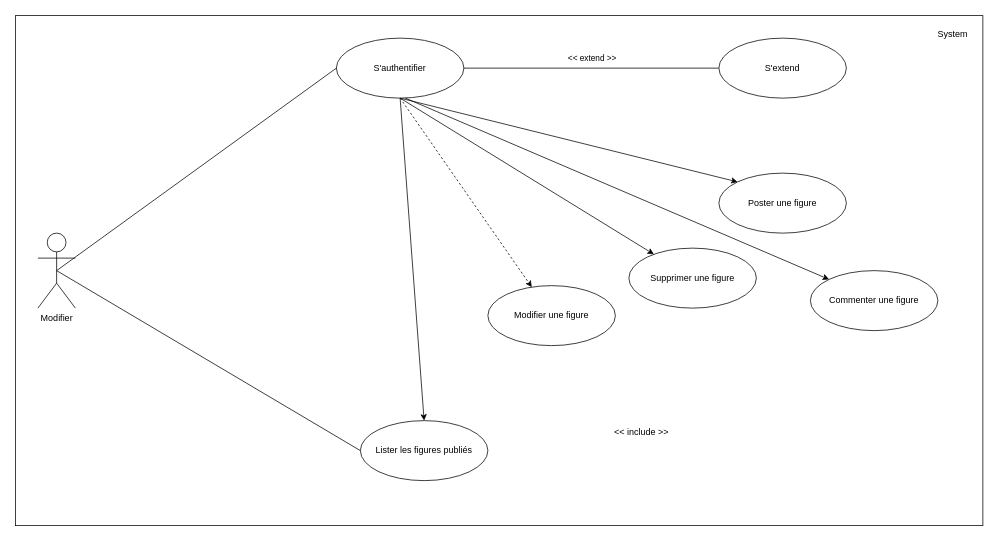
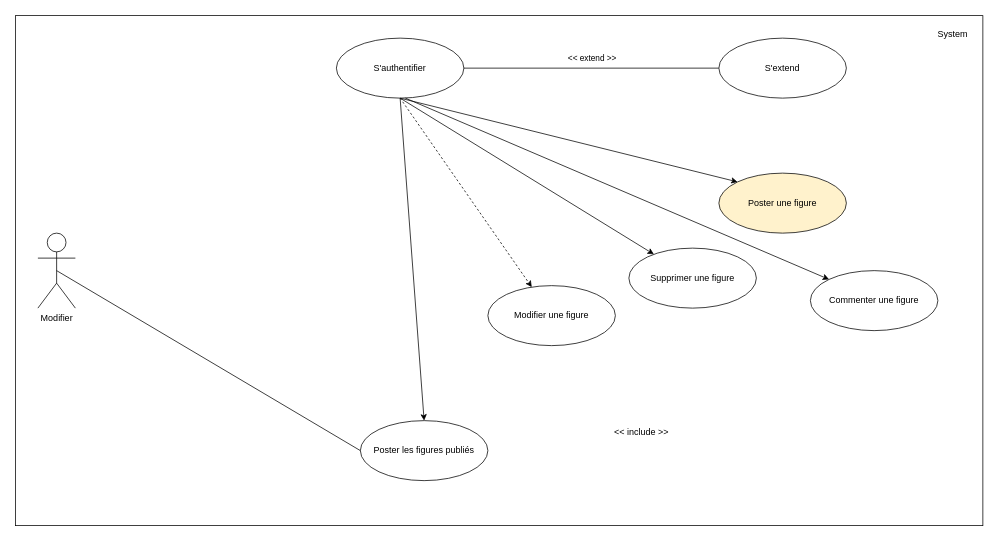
(197, 169) -> none
(783, 203) -> (783, 203)
(424, 450) -> (424, 450)
